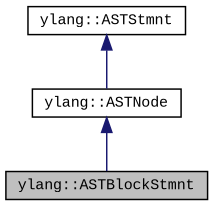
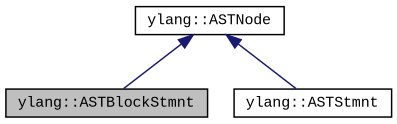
(107, 70) -> (267, 66)
